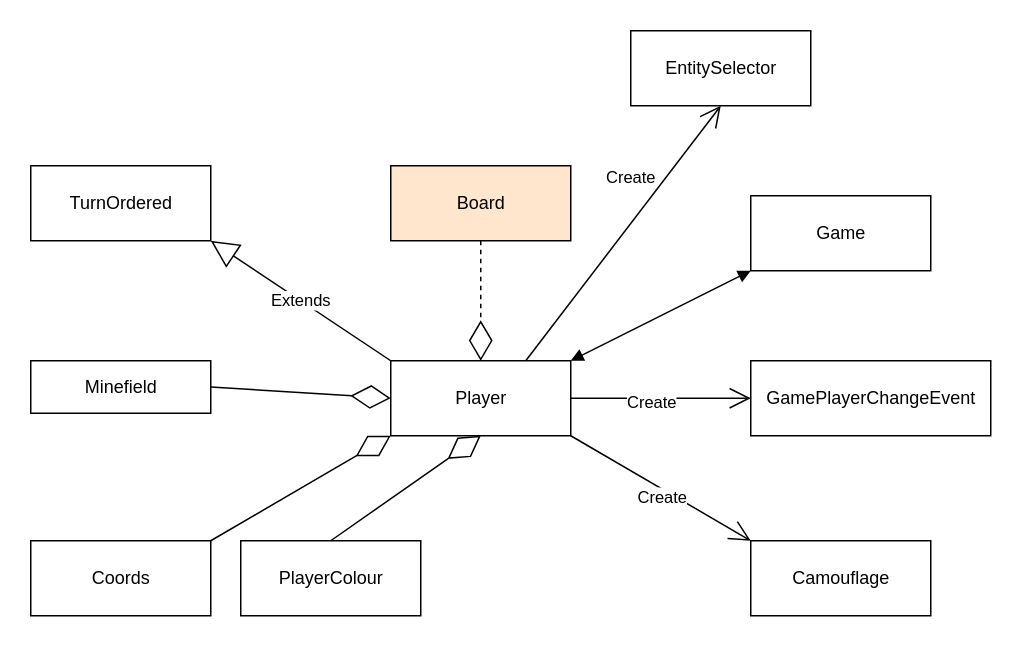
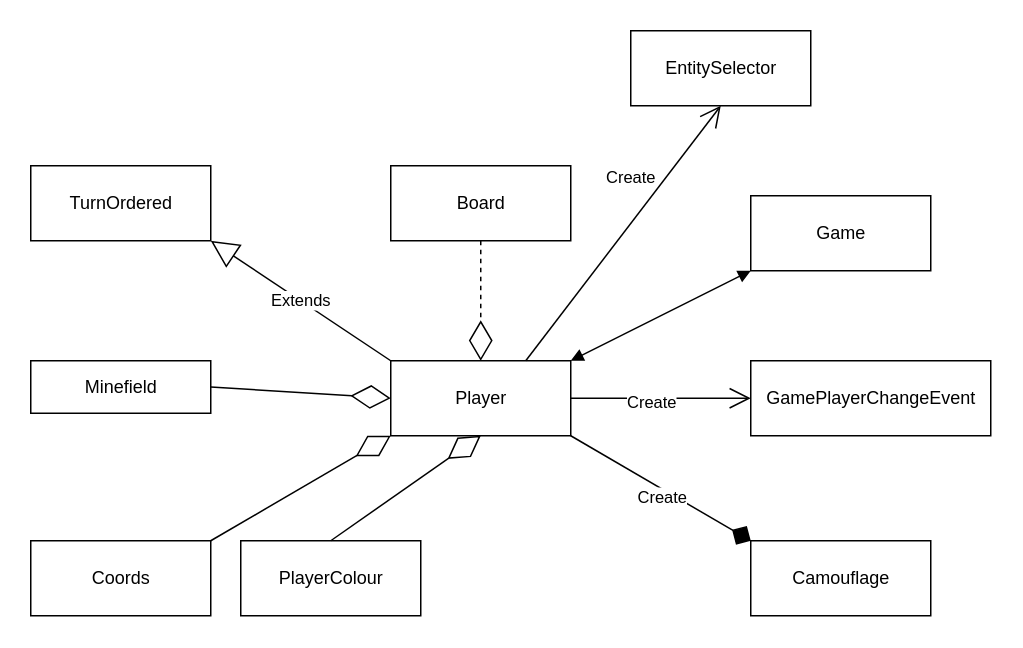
(481, 203) -> (481, 203)
(739, 534) -> (732, 530)
